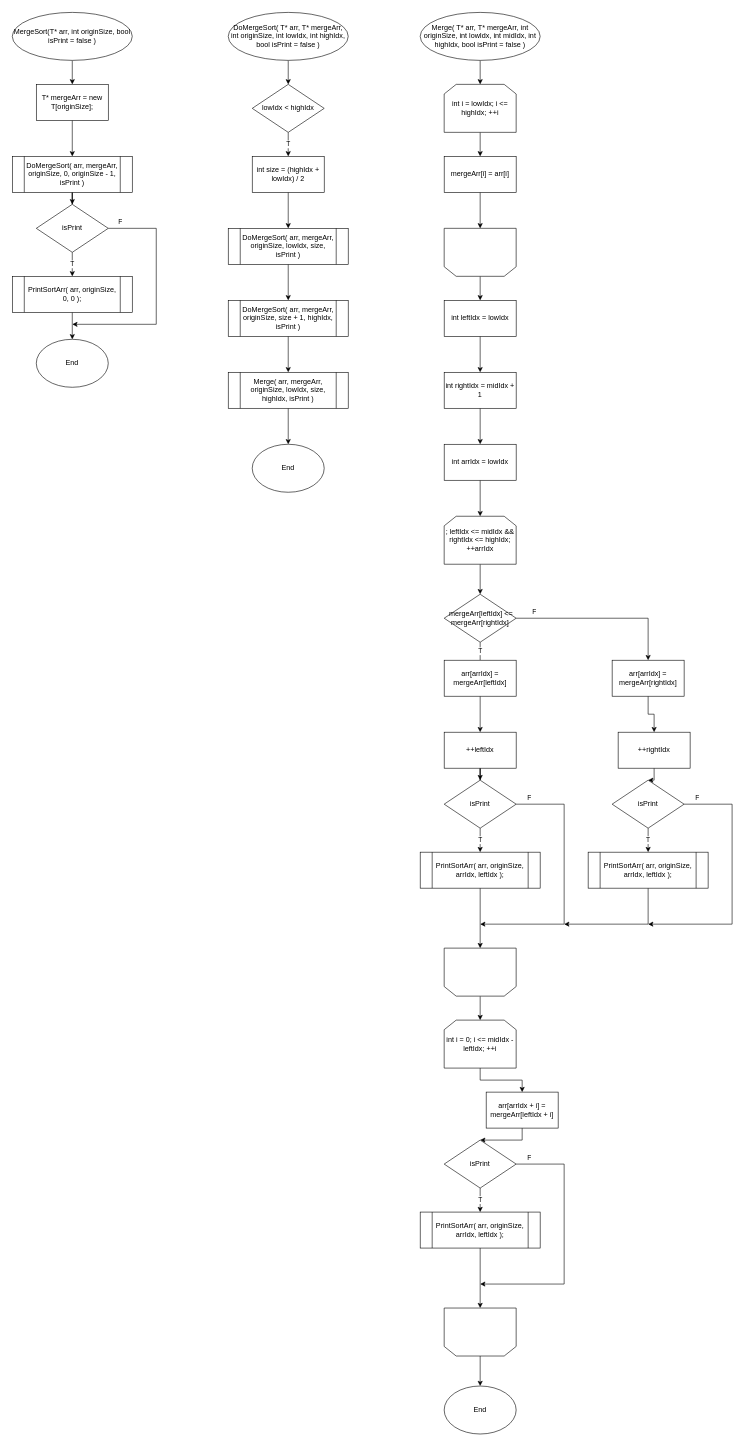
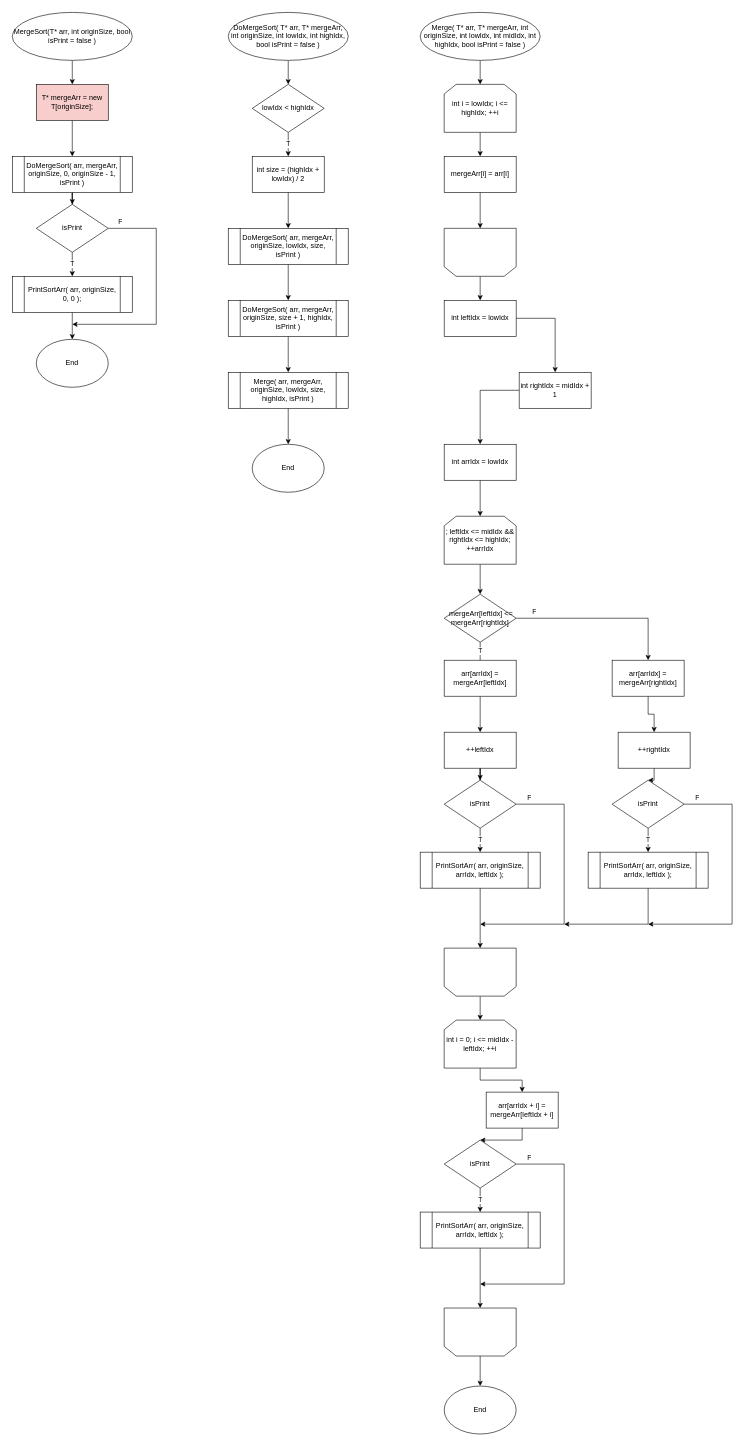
(72, 102) -> (72, 102)
(480, 390) -> (555, 390)
